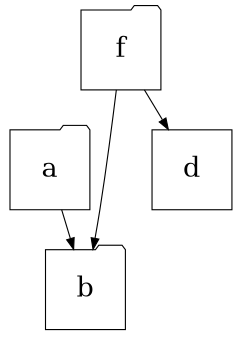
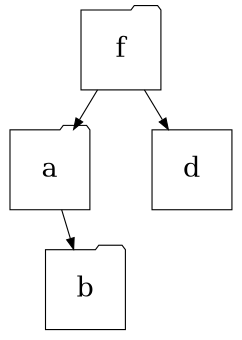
(107, 164) -> (89, 105)
